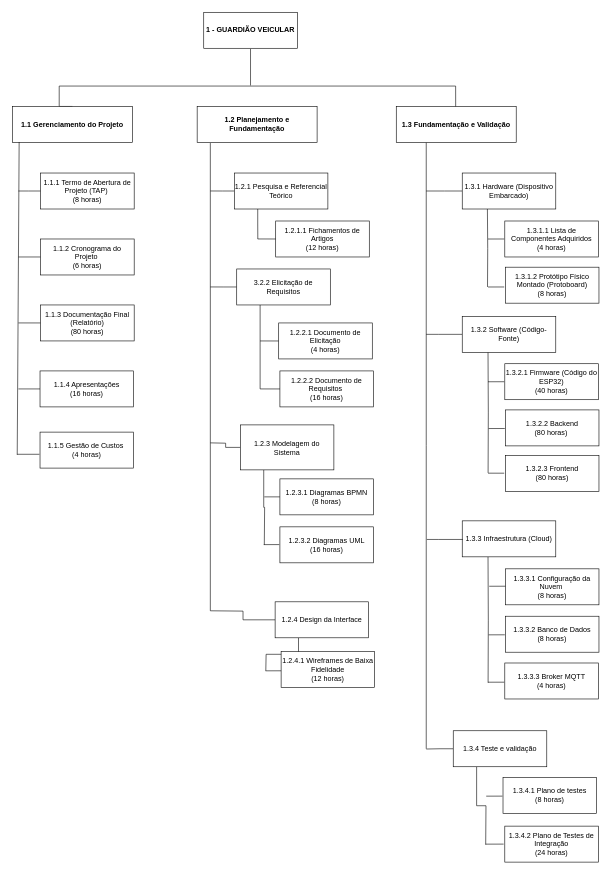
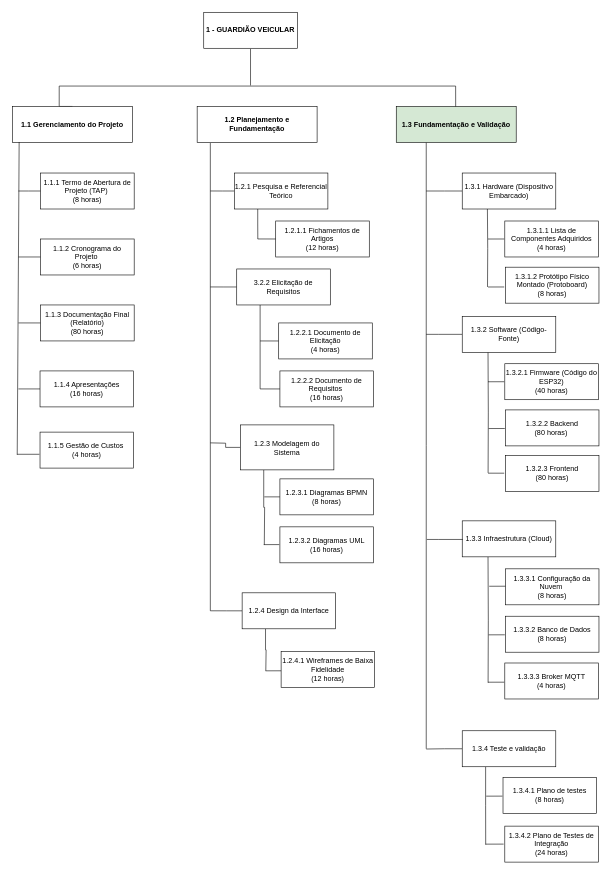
(456, 125) -> (456, 125)
(322, 620) -> (289, 611)
(500, 749) -> (509, 749)
